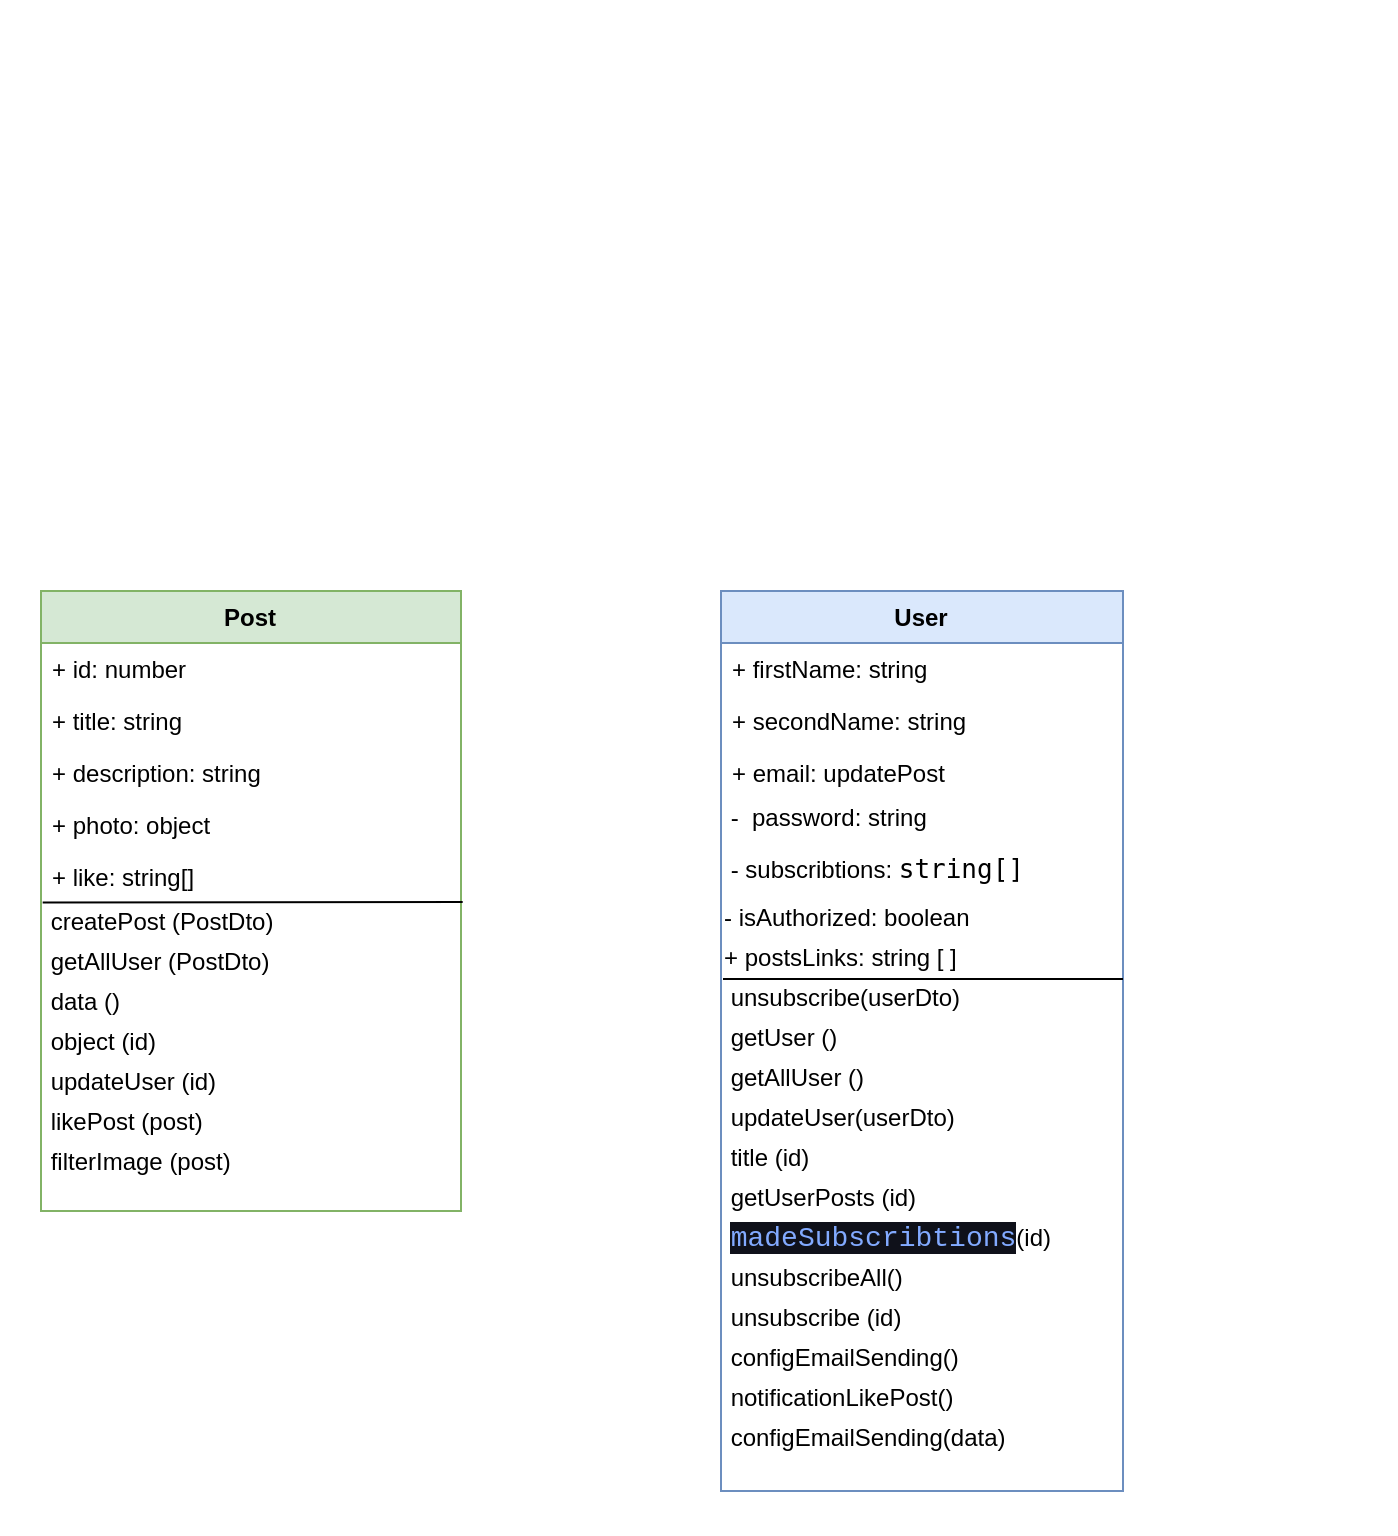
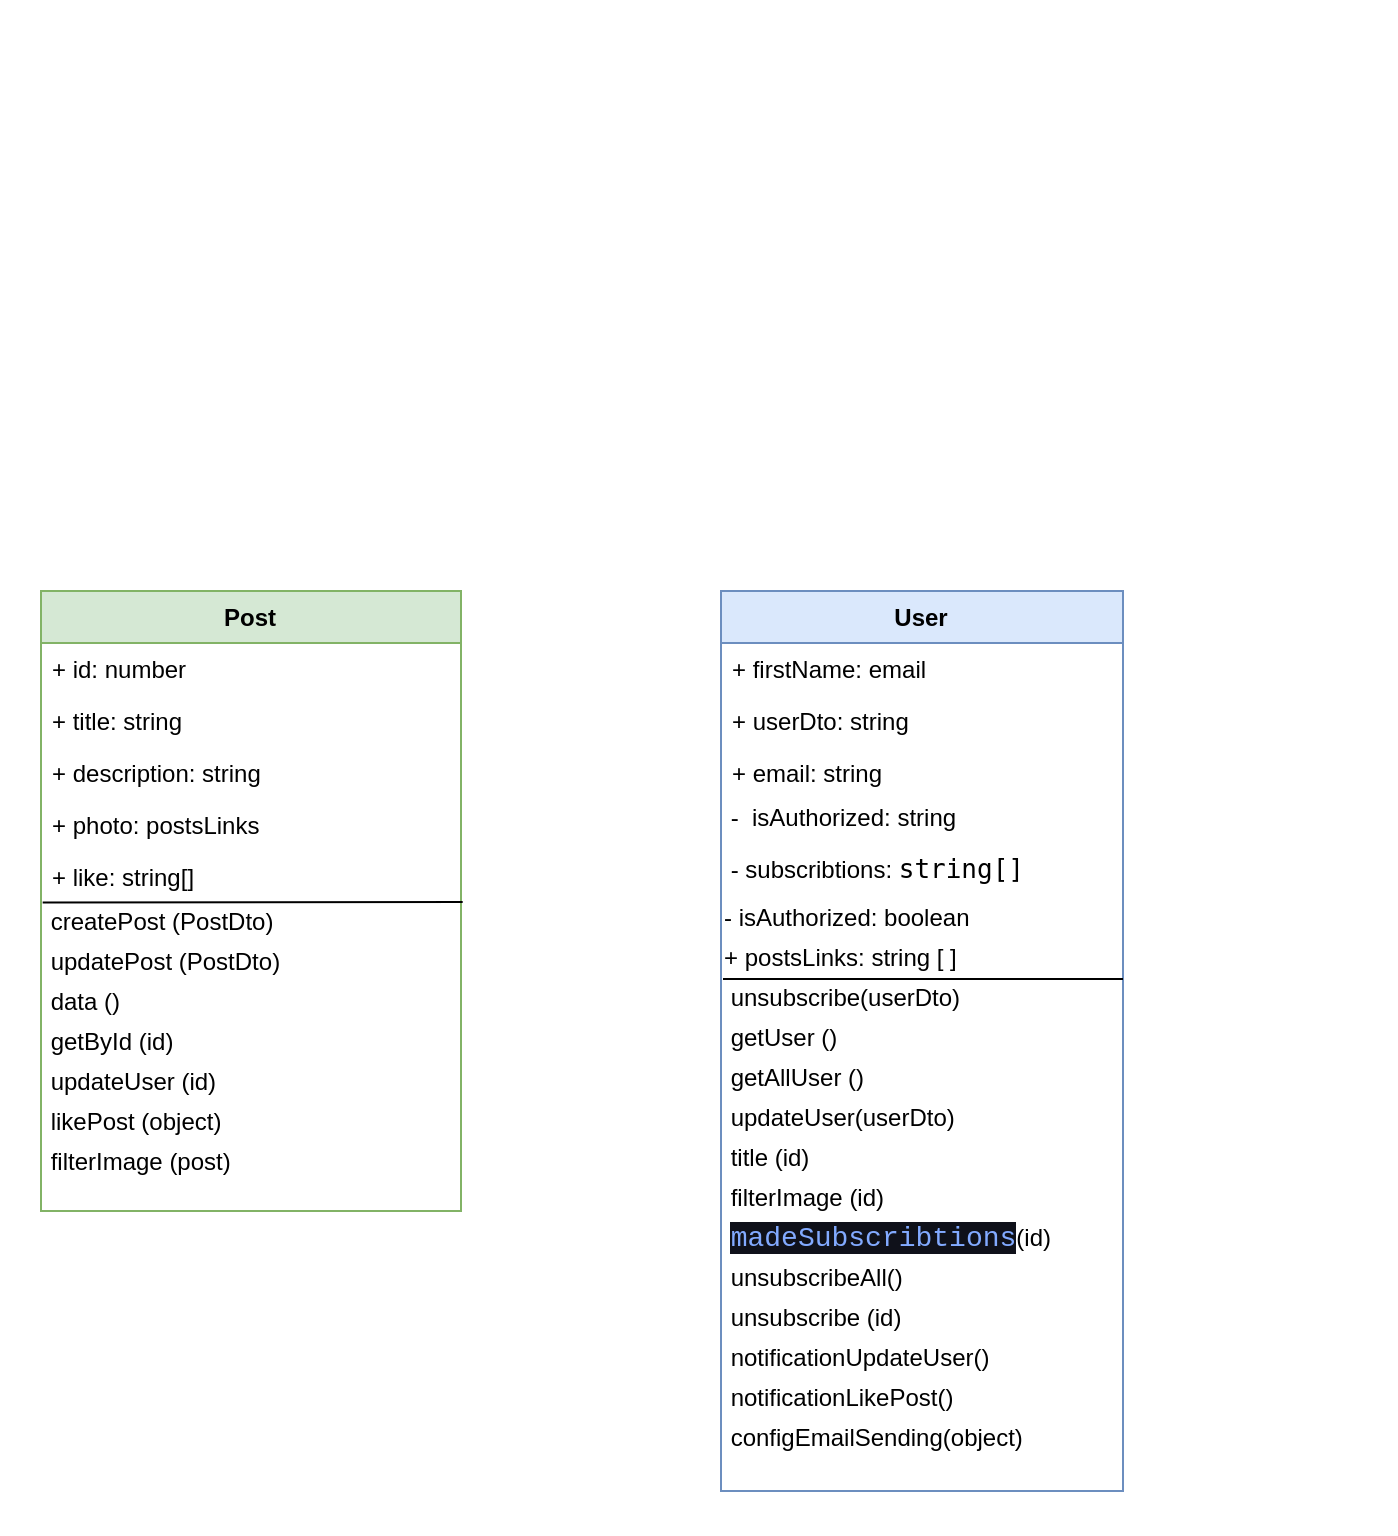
(844, 670) -> (834, 670)
(854, 722) -> (834, 722)
(844, 774) -> (814, 774)
(840, 819) -> (861, 819)
(143, 826) -> (167, 826)
(170, 963) -> (176, 963)
(113, 1043) -> (119, 1043)
(136, 1123) -> (150, 1123)
(833, 1199) -> (820, 1199)
(847, 1359) -> (877, 1359)
(874, 1439) -> (887, 1439)
